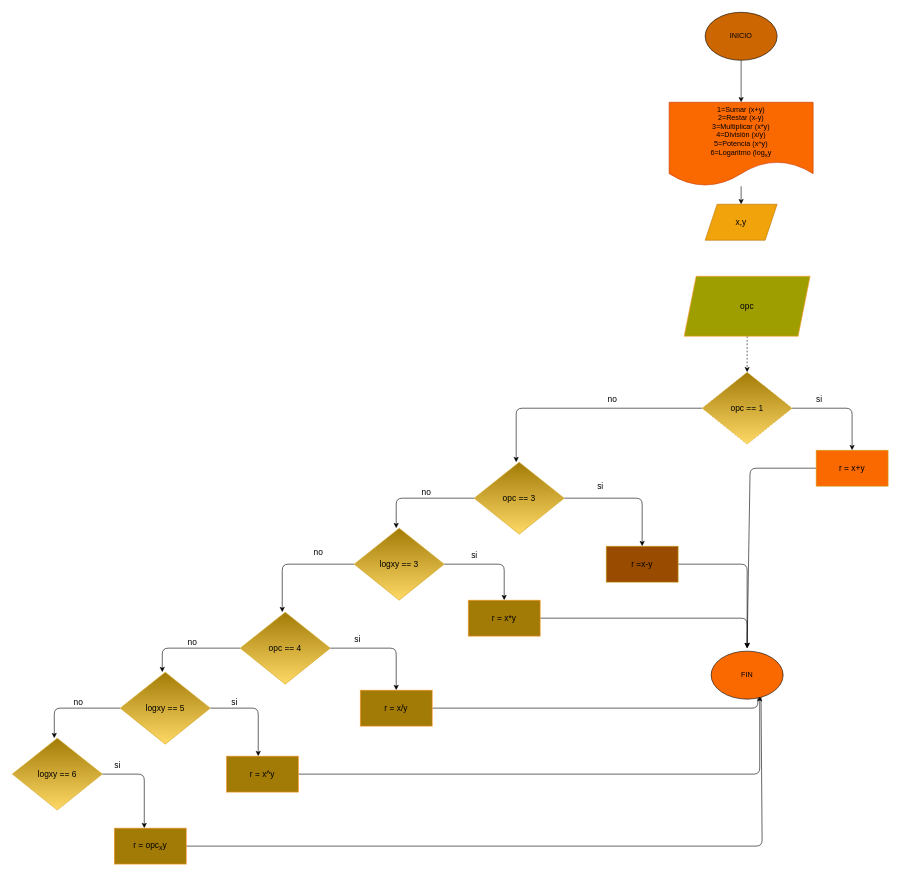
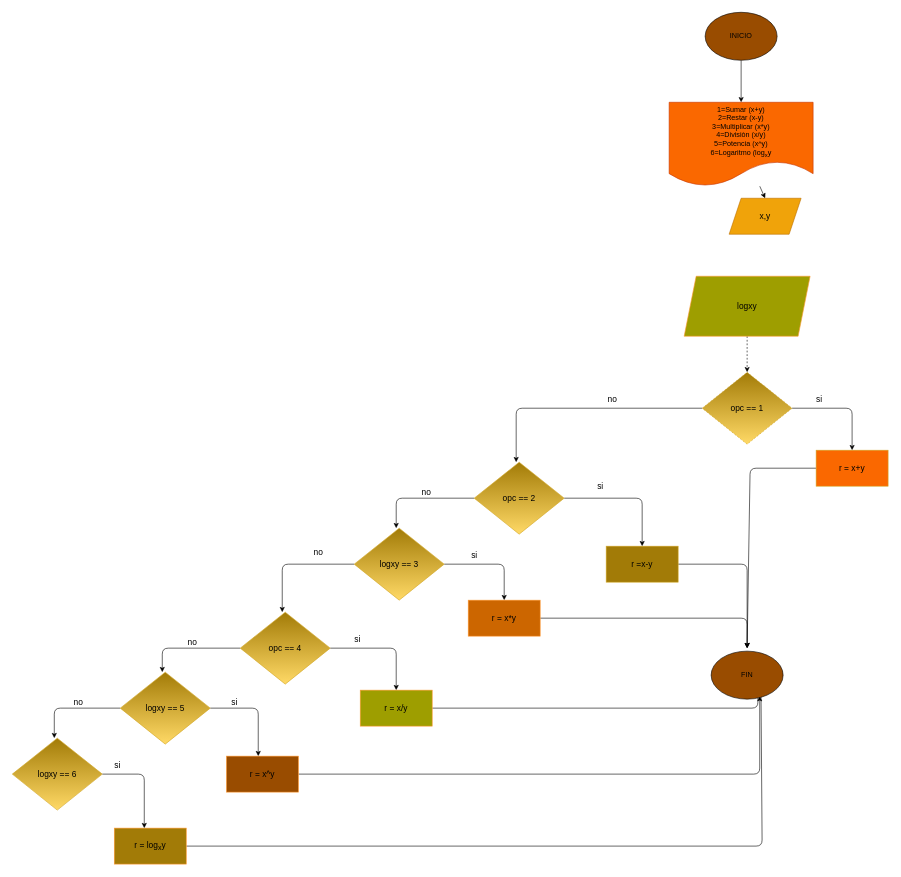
(741, 36) -> (741, 36)
(741, 222) -> (765, 216)
(747, 306) -> (747, 306)
(519, 498) -> (519, 498)
(642, 564) -> (642, 564)
(504, 618) -> (504, 618)
(747, 675) -> (747, 675)
(396, 708) -> (396, 708)
(263, 774) -> (263, 774)
(150, 846) -> (150, 846)
